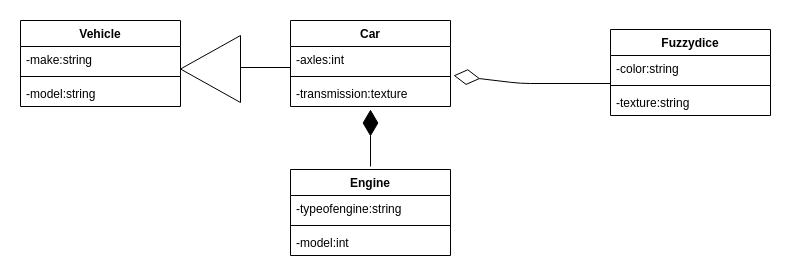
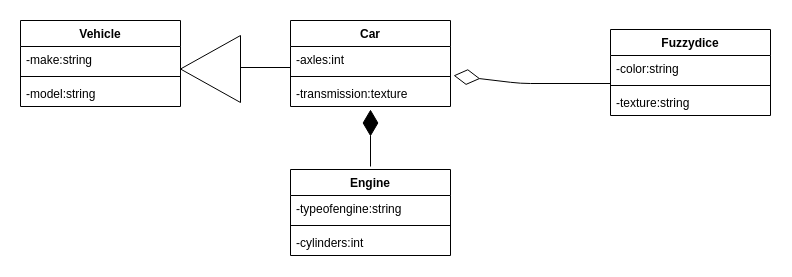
(325, 243) -> (337, 243)
